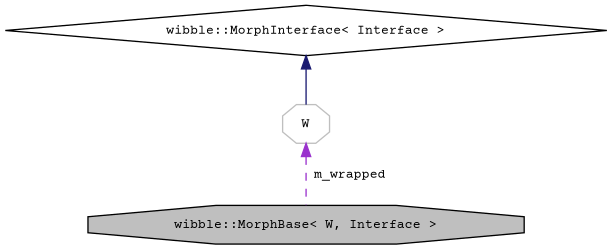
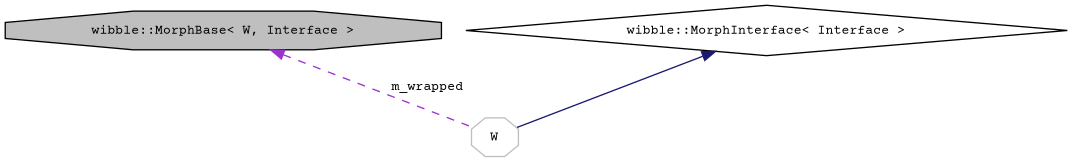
(306, 181) -> (378, 91)
